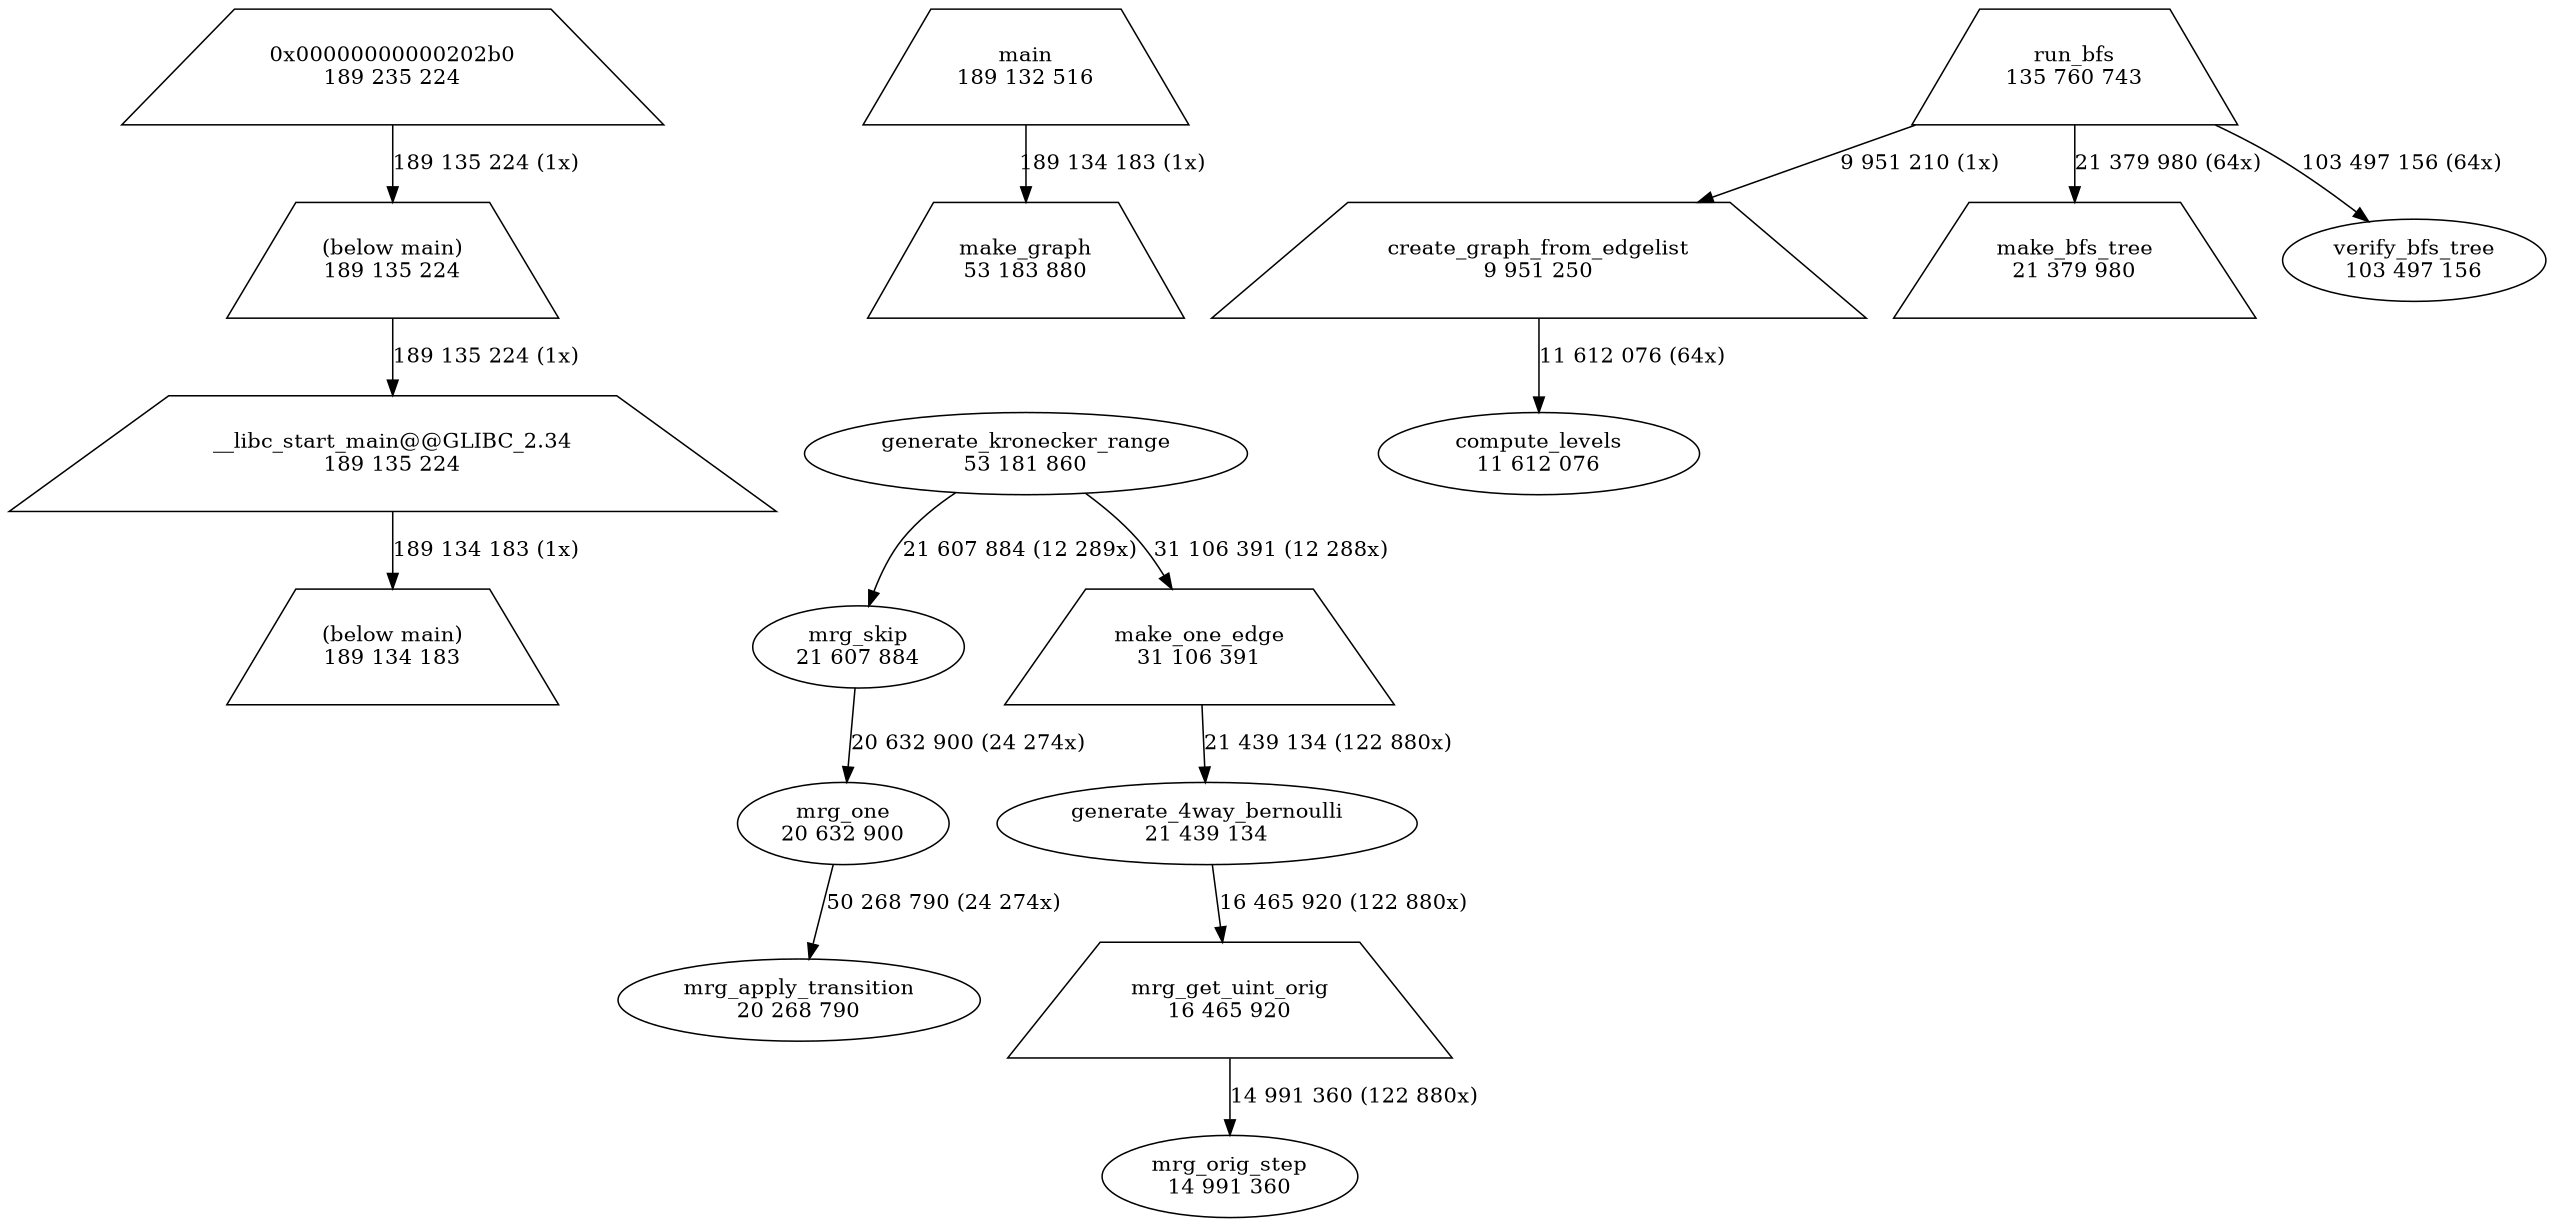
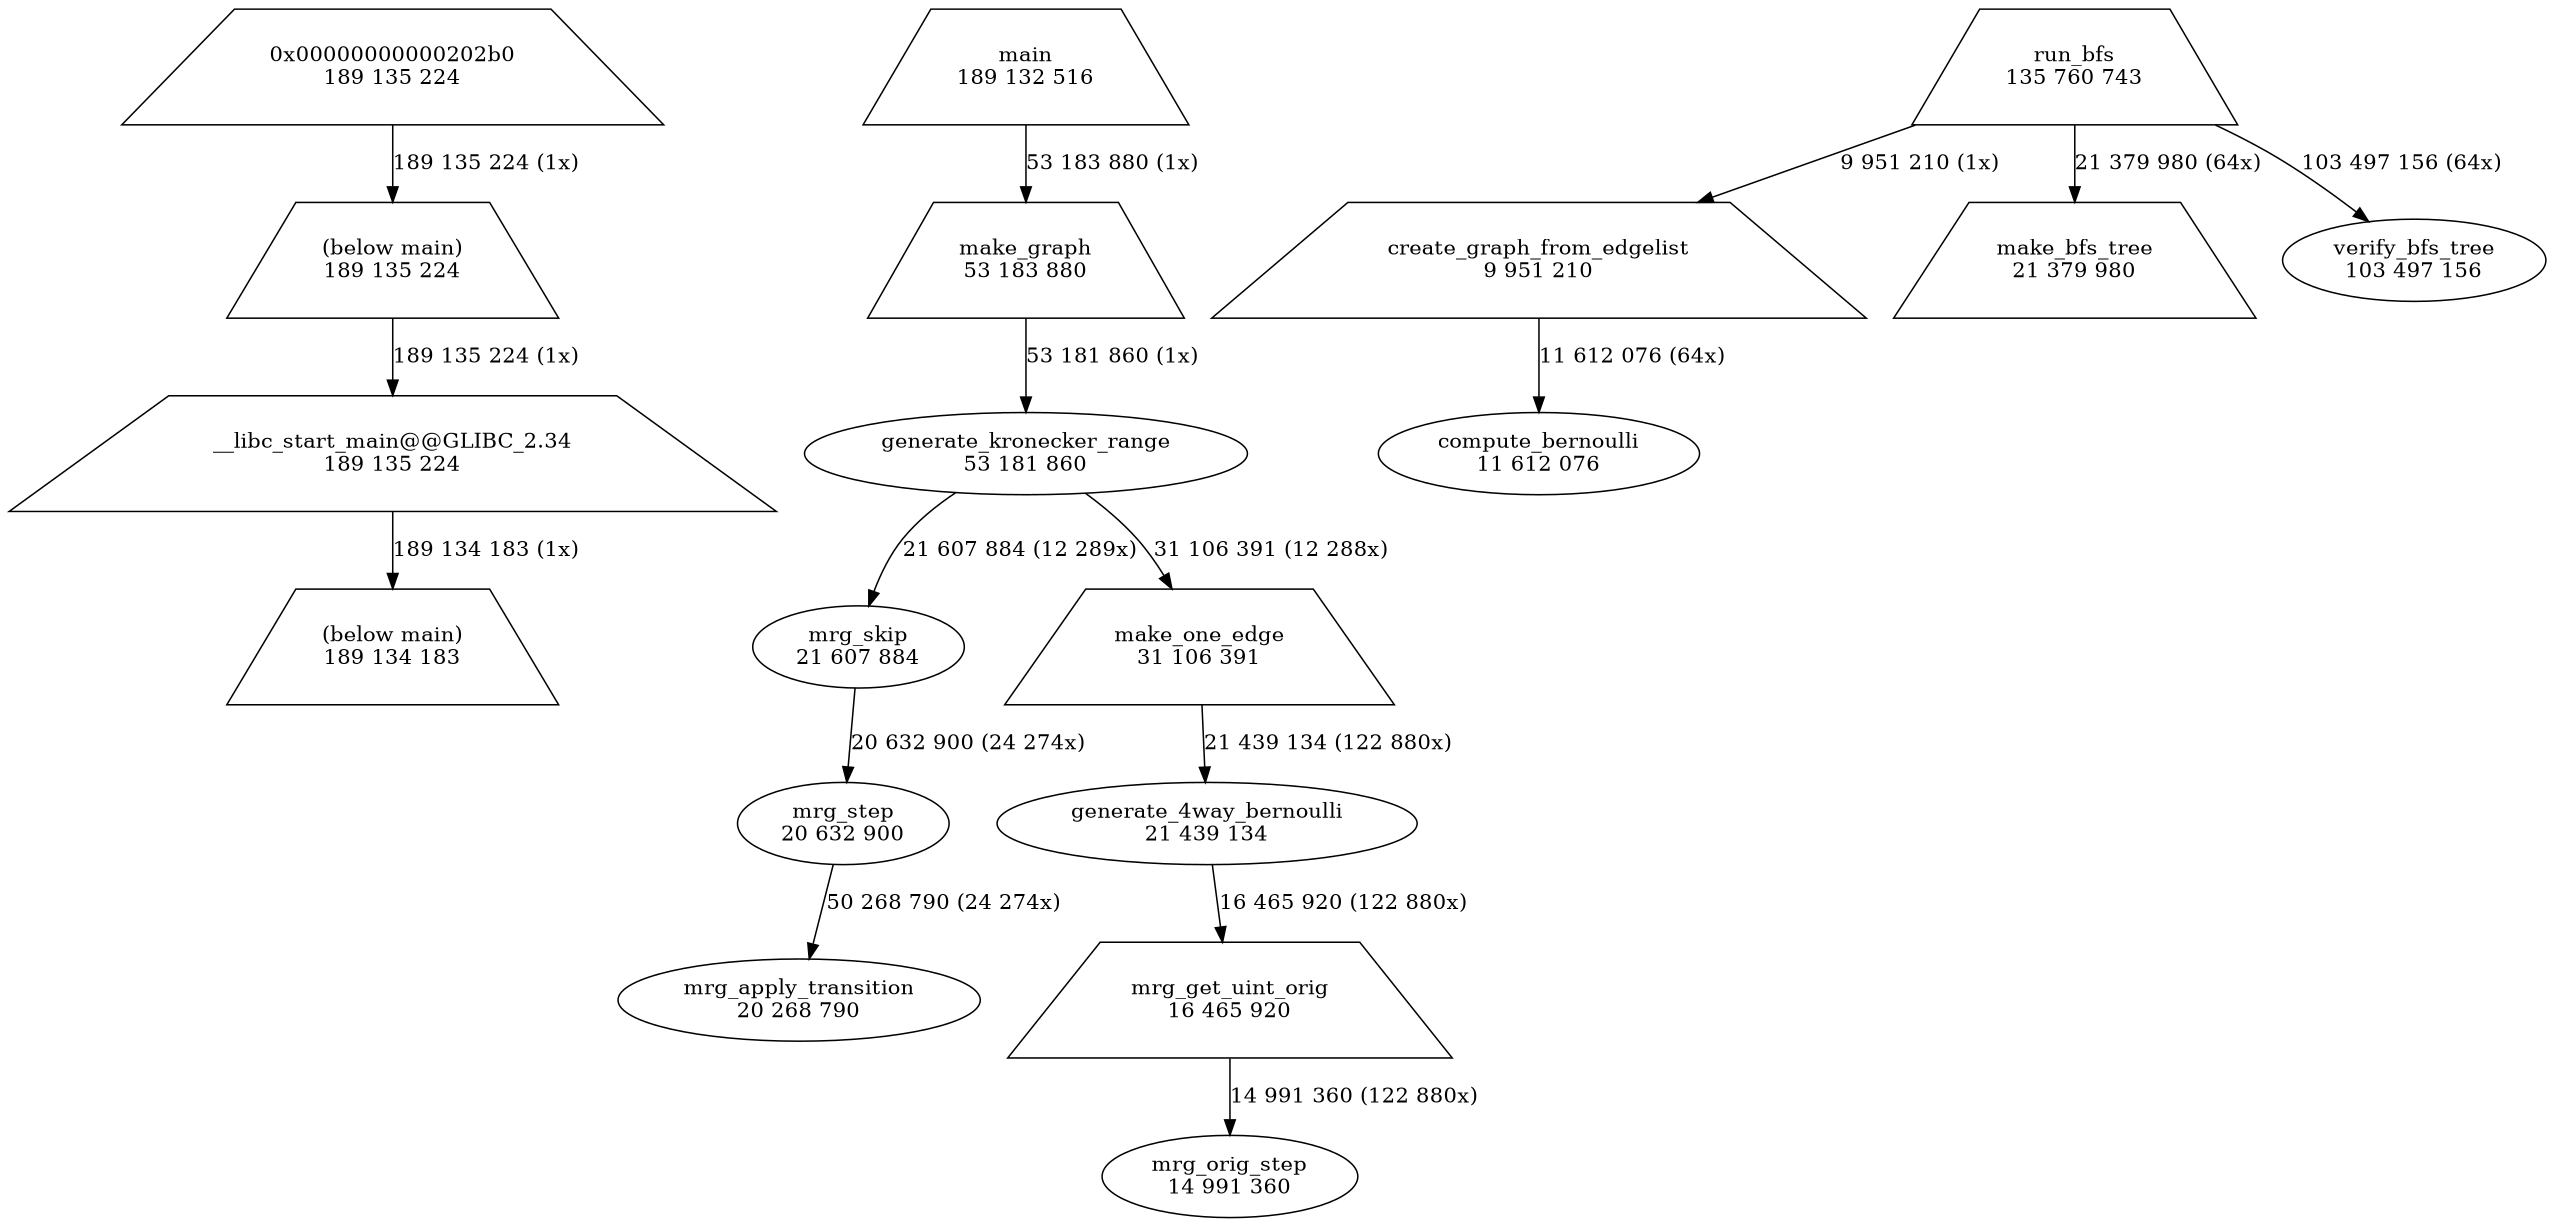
(393, 67) -> (393, 67)
(1113, 164) -> (1113, 164)
(1539, 260) -> (1539, 260)
none -> (1026, 358)
(1539, 454) -> (1539, 454)
(843, 824) -> (843, 824)
